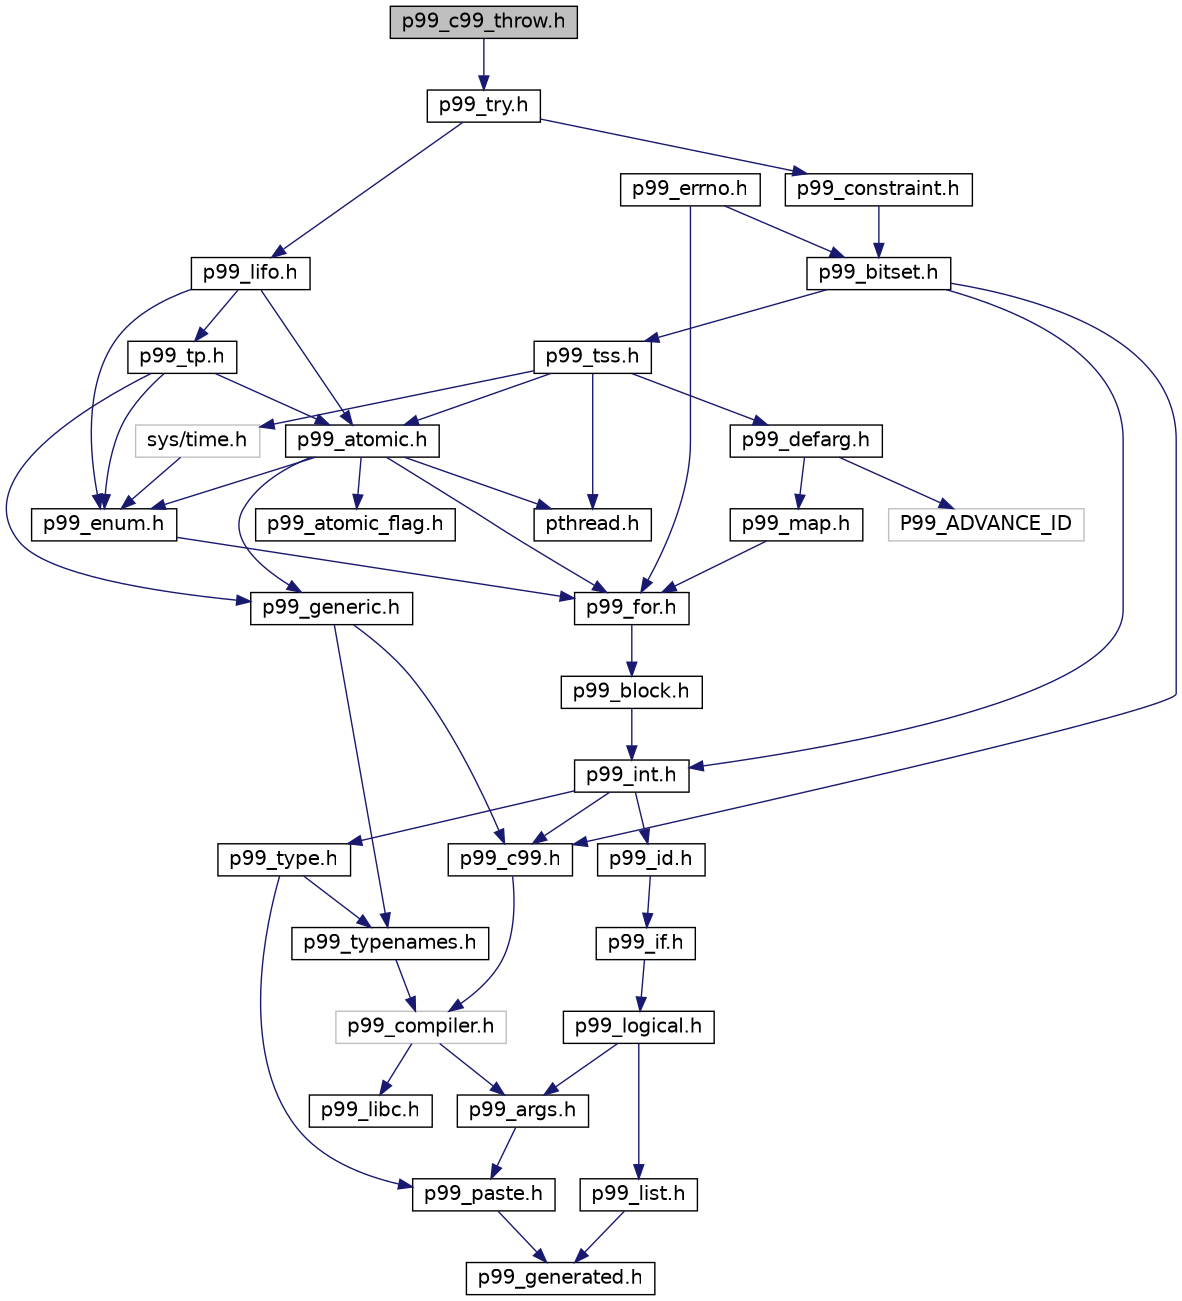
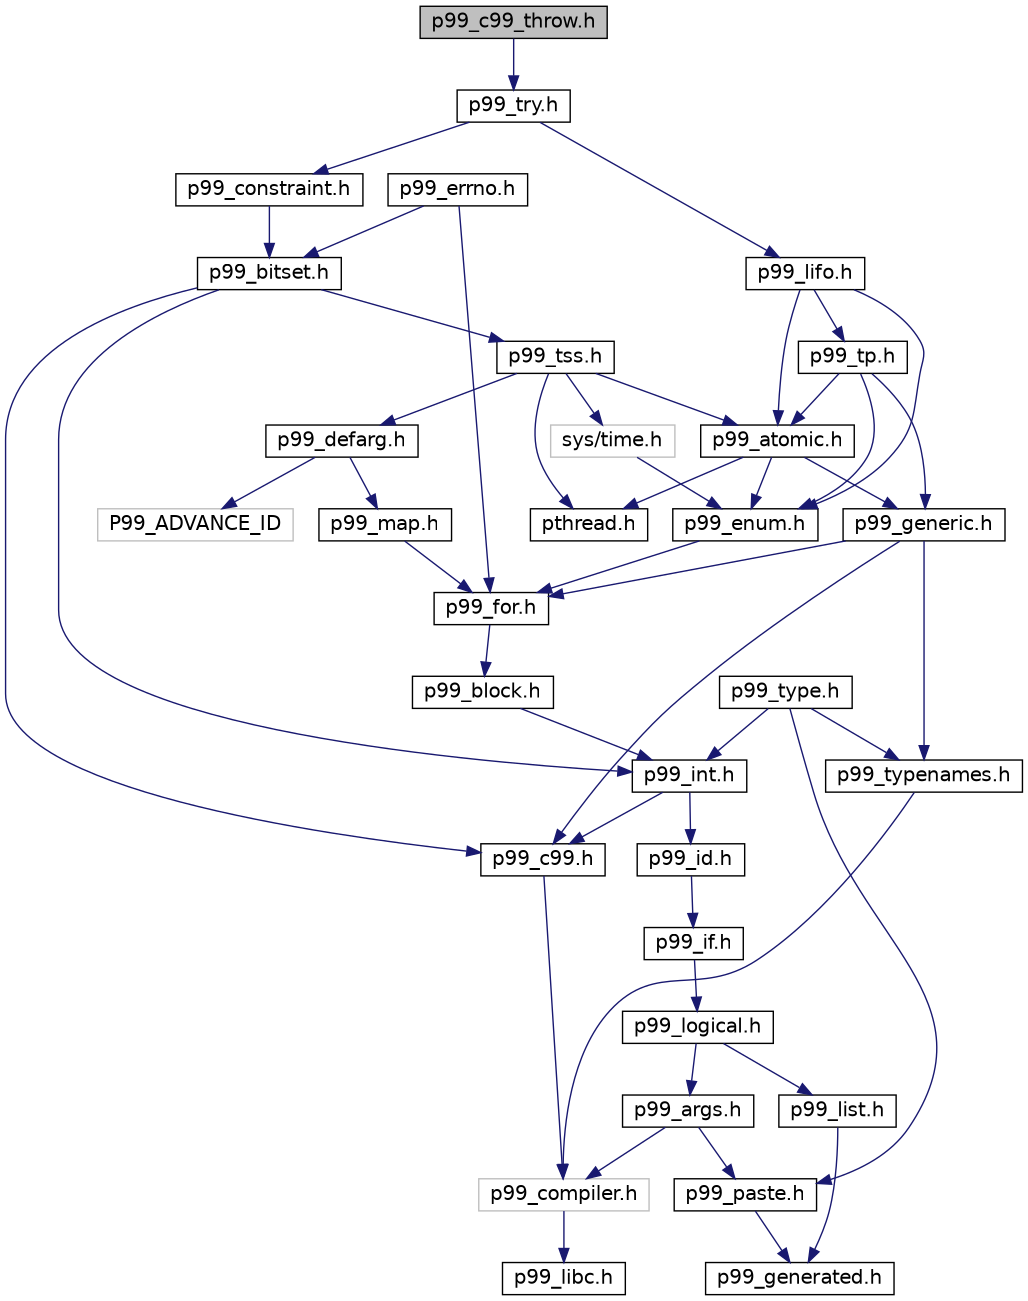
(490, 522) -> (704, 567)
(355, 525) -> none
(468, 816) -> (743, 730)
(466, 1065) -> (632, 1149)
